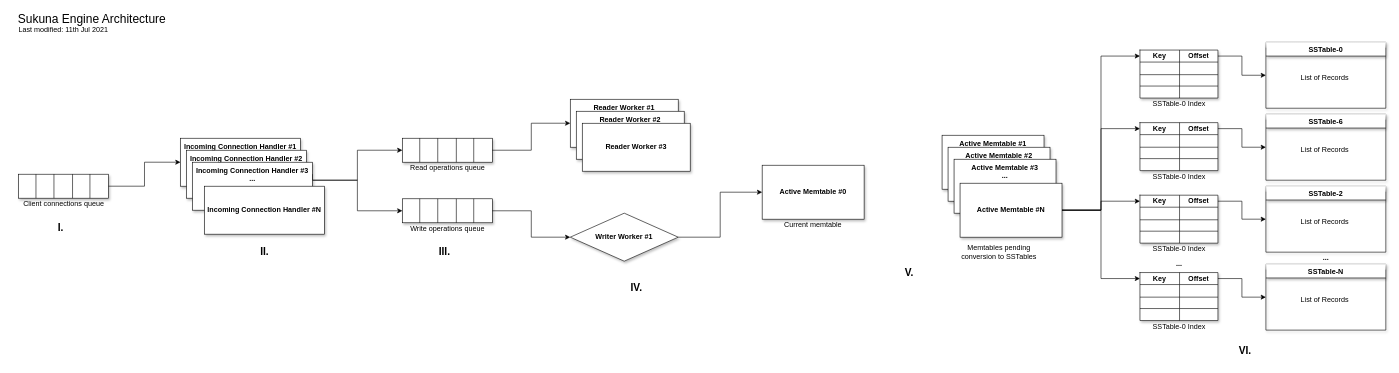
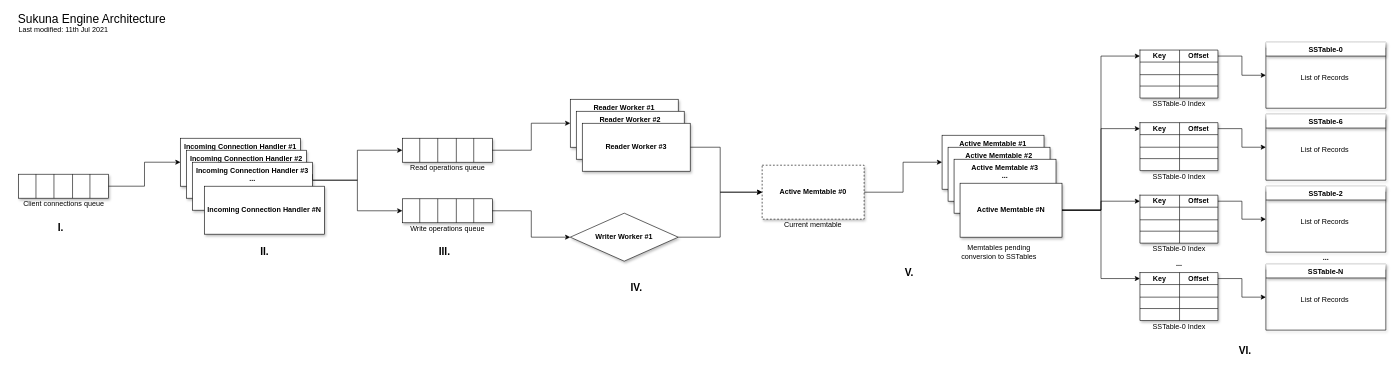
none -> (720, 153)
none -> (903, 162)
(813, 192) -> (813, 192)
